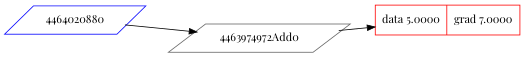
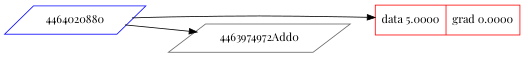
(483, 20) -> (483, 20)
(353, 29) -> (250, 16)
